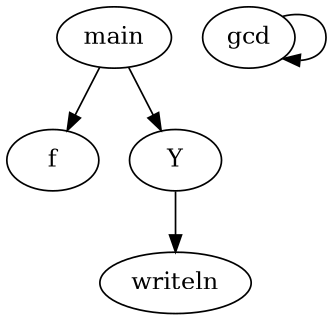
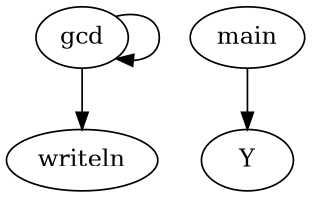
(53, 160) -> none
(176, 213) -> (82, 90)
